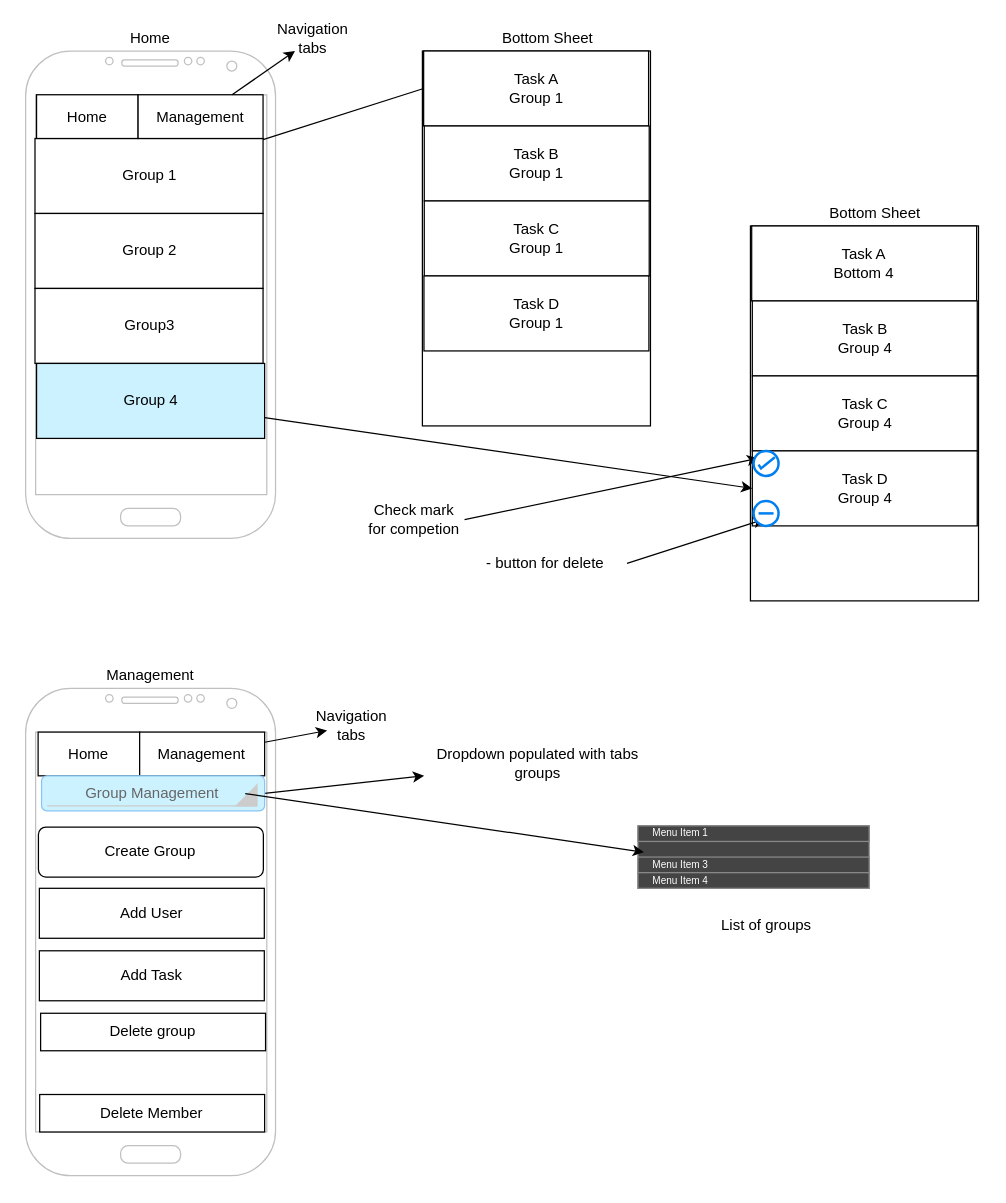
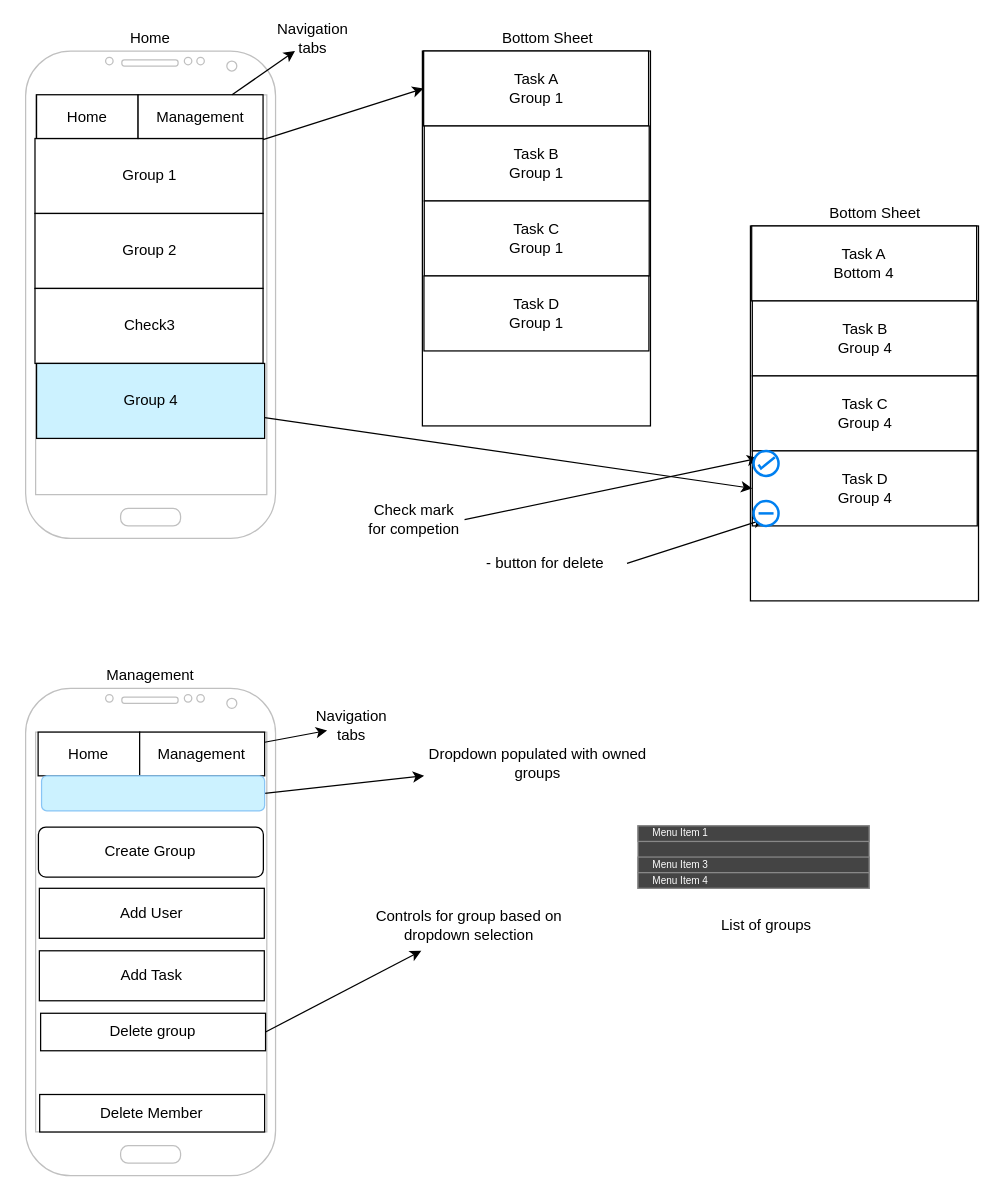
(417, 90) -> (414, 91)
(150, 326) -> (150, 326)
(538, 763) -> (538, 763)
(152, 793) -> none
(440, 822) -> none
none -> (469, 926)
none -> (340, 993)
